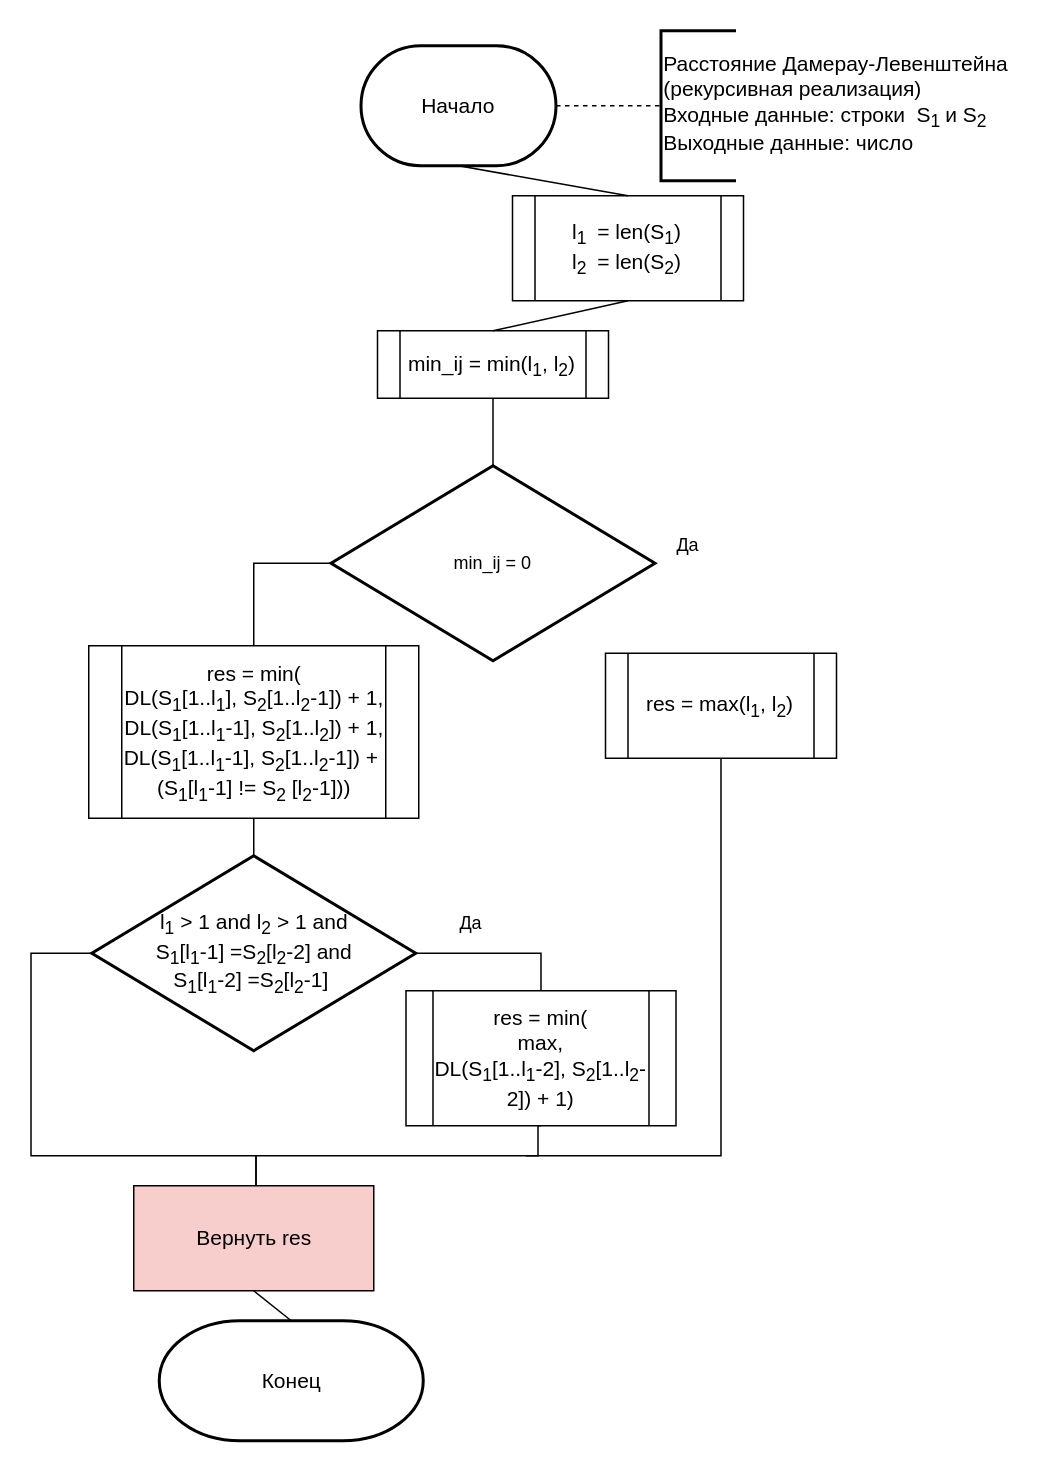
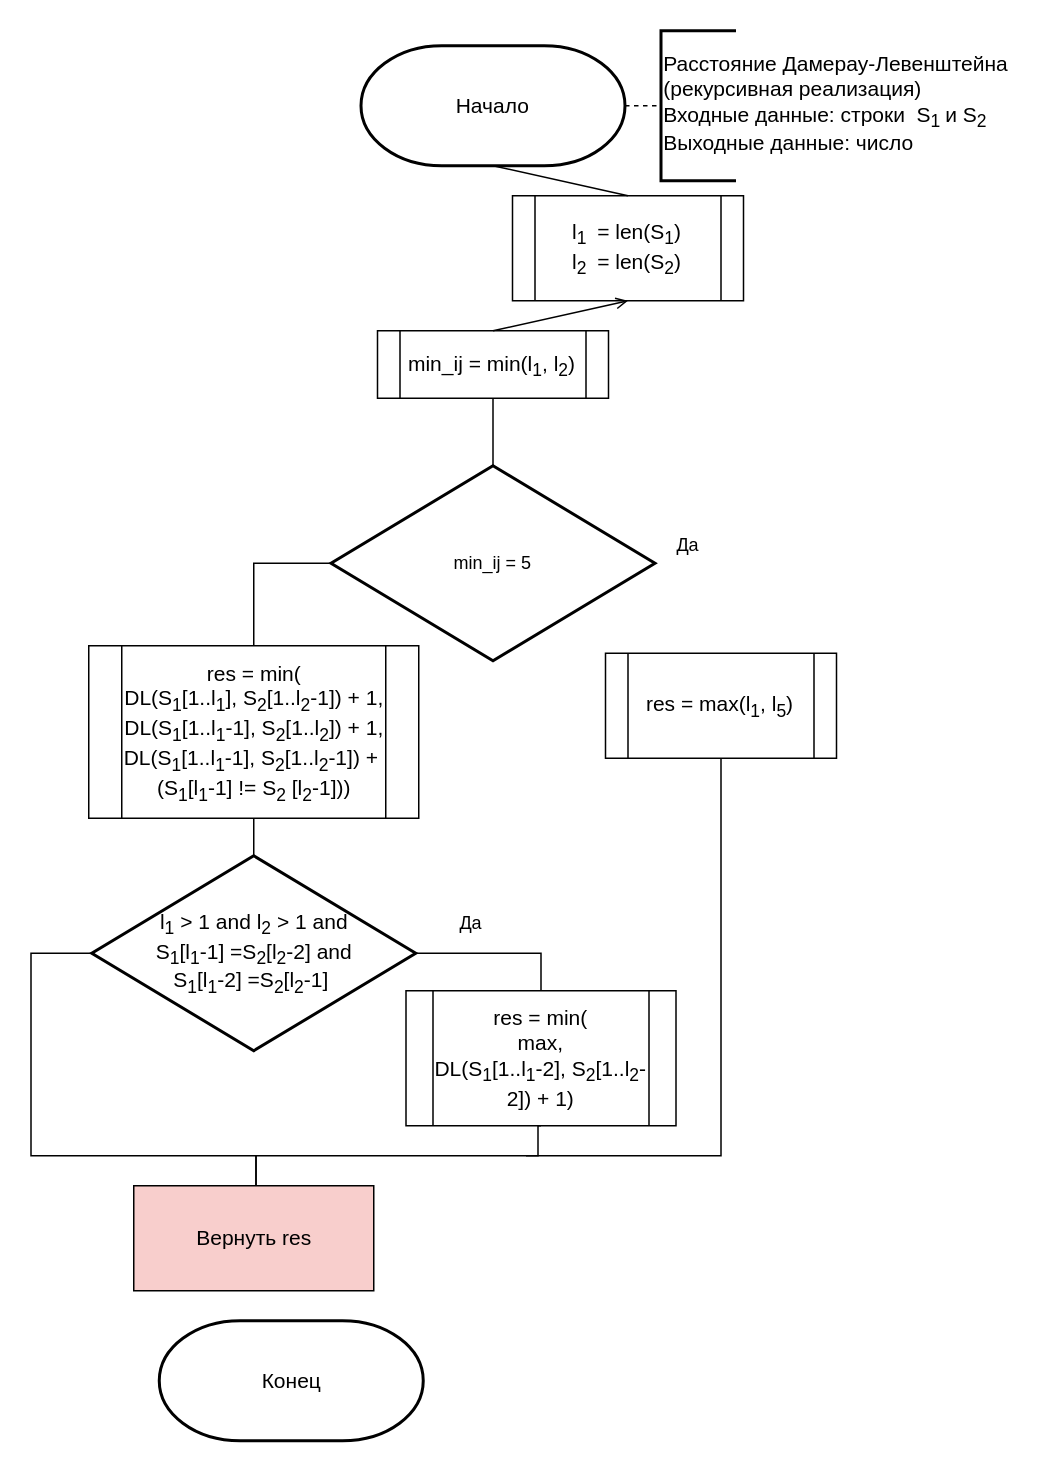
(458, 106) -> (493, 106)
(622, 302) -> (621, 302)
(493, 563) -> (493, 563)
(720, 706) -> (720, 706)
(272, 1306) -> none
